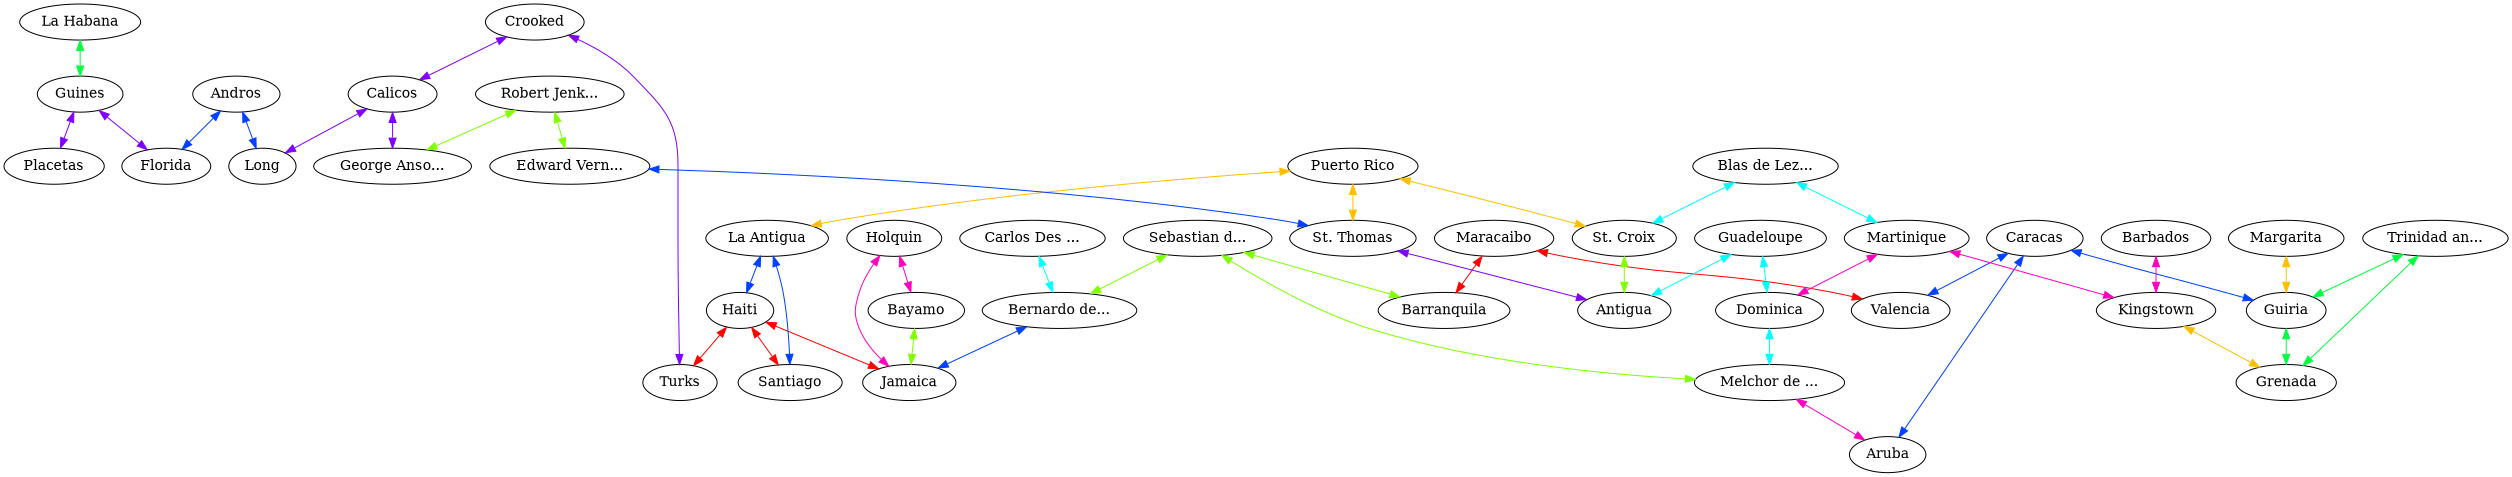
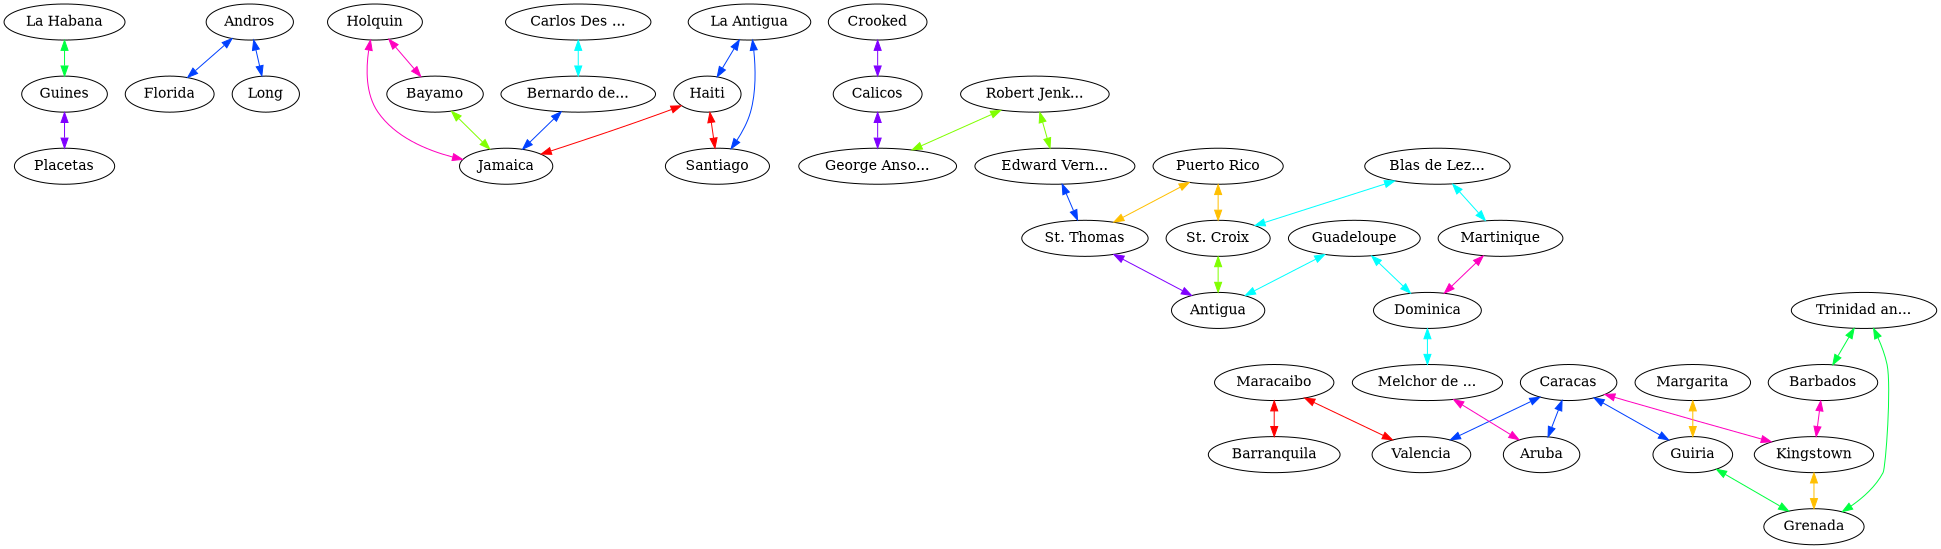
(123, 130) -> none
(326, 131) -> none
(1084, 188) -> none
(1198, 238) -> none
(2032, 275) -> (1684, 417)
(2358, 276) -> (1844, 346)
(680, 383) -> none
